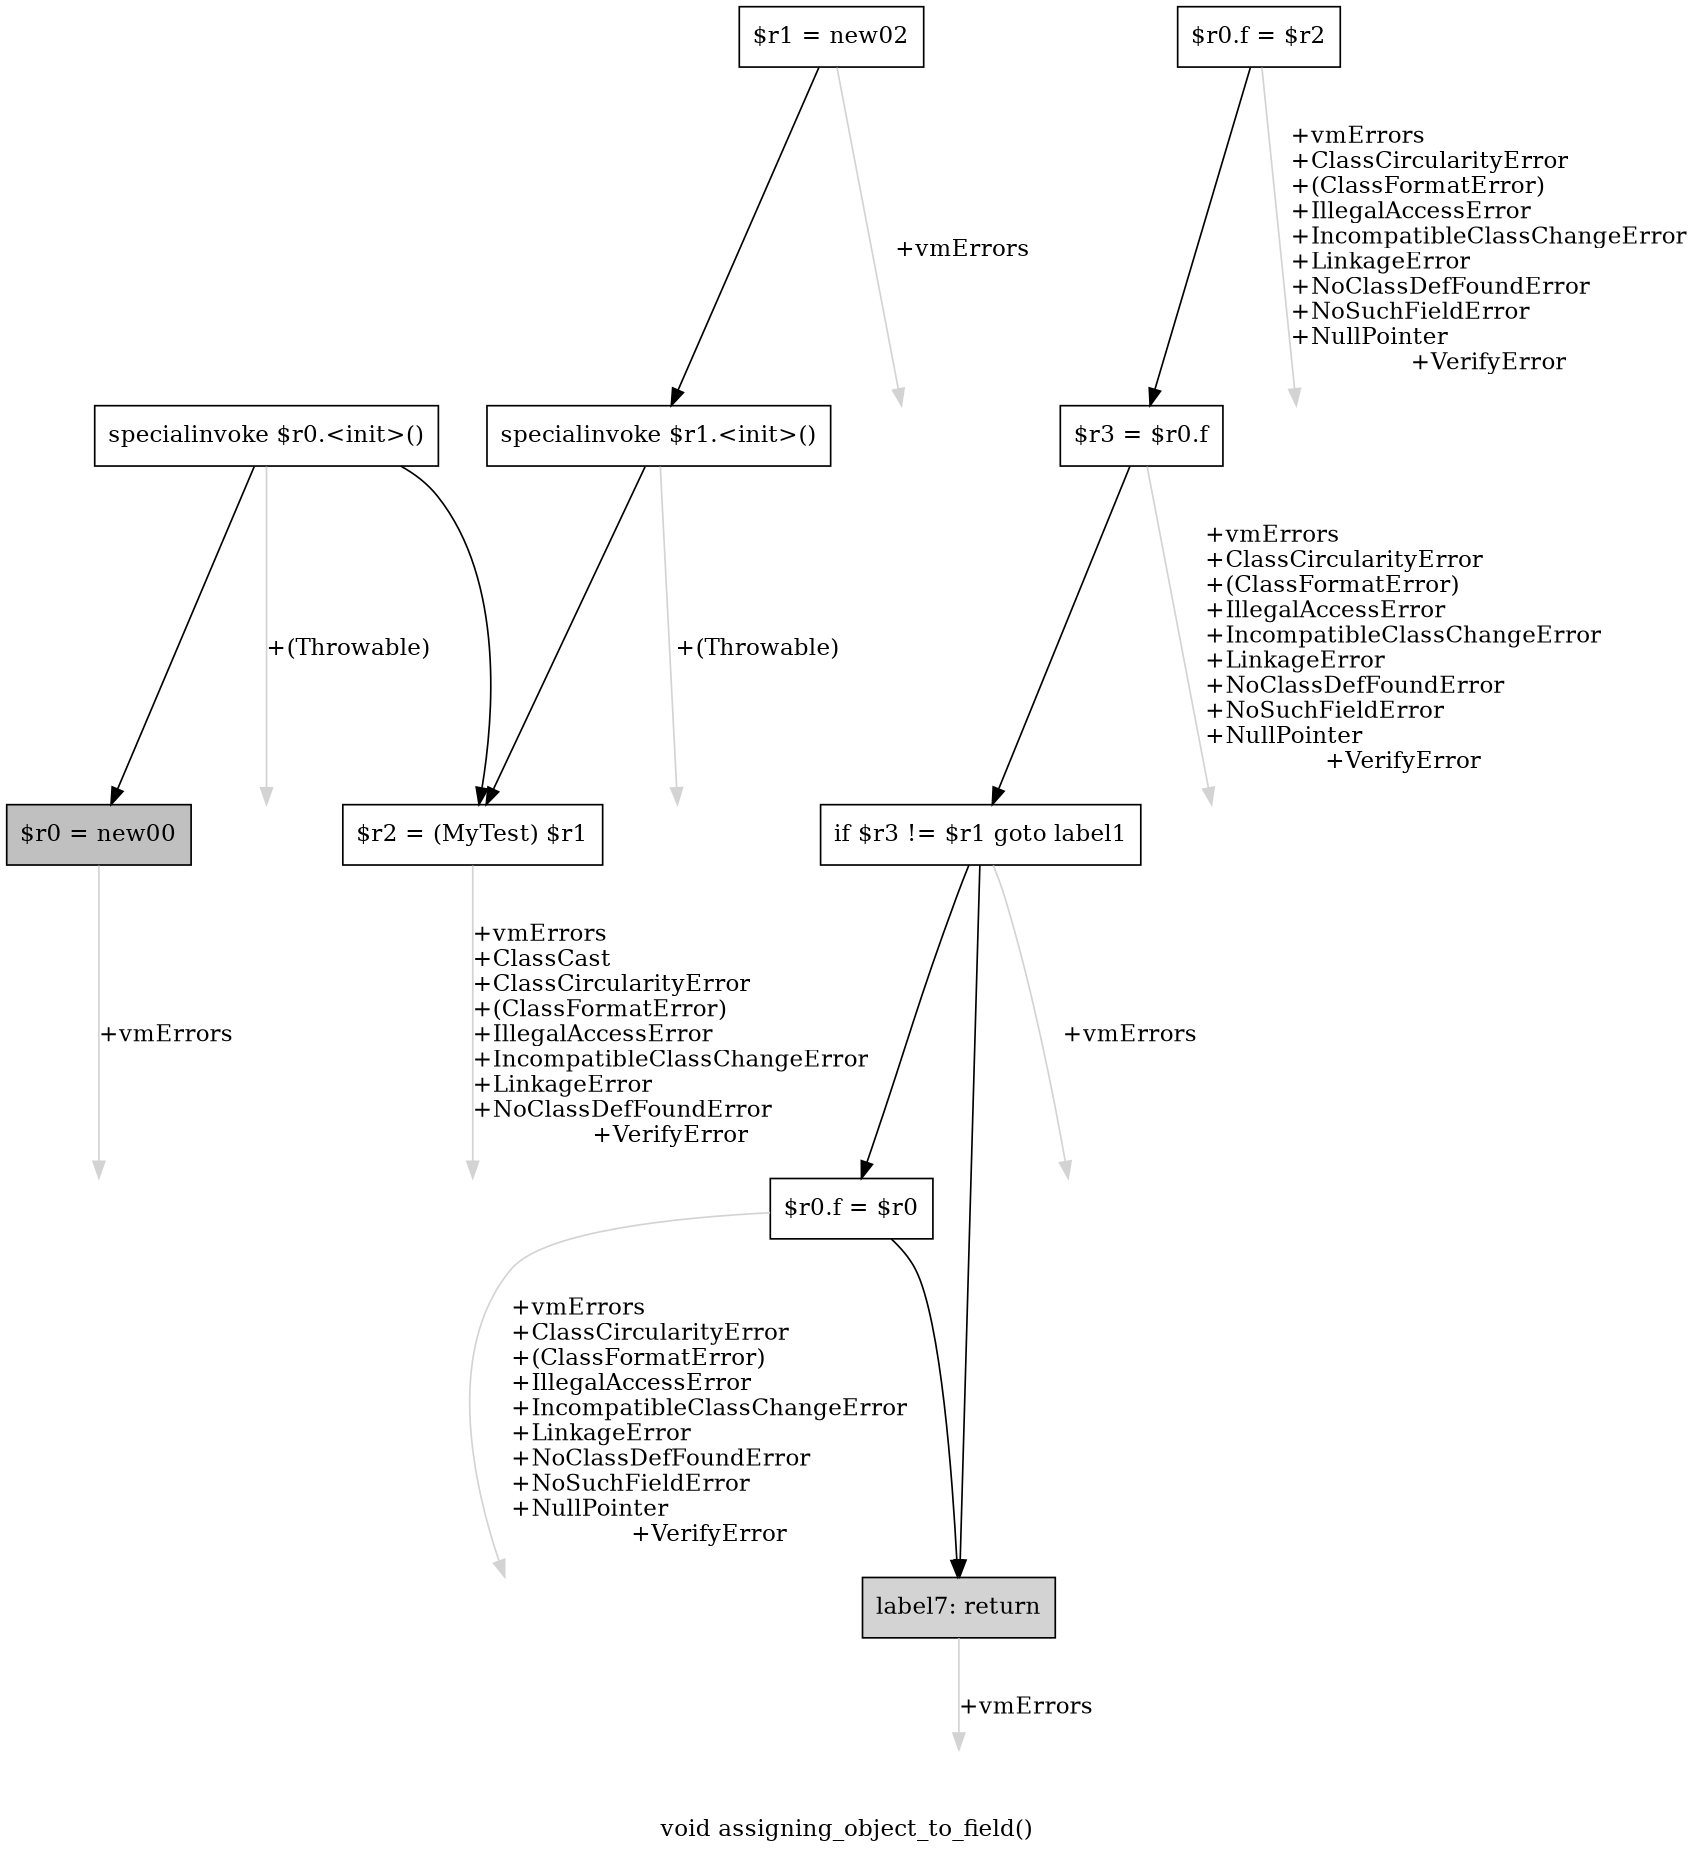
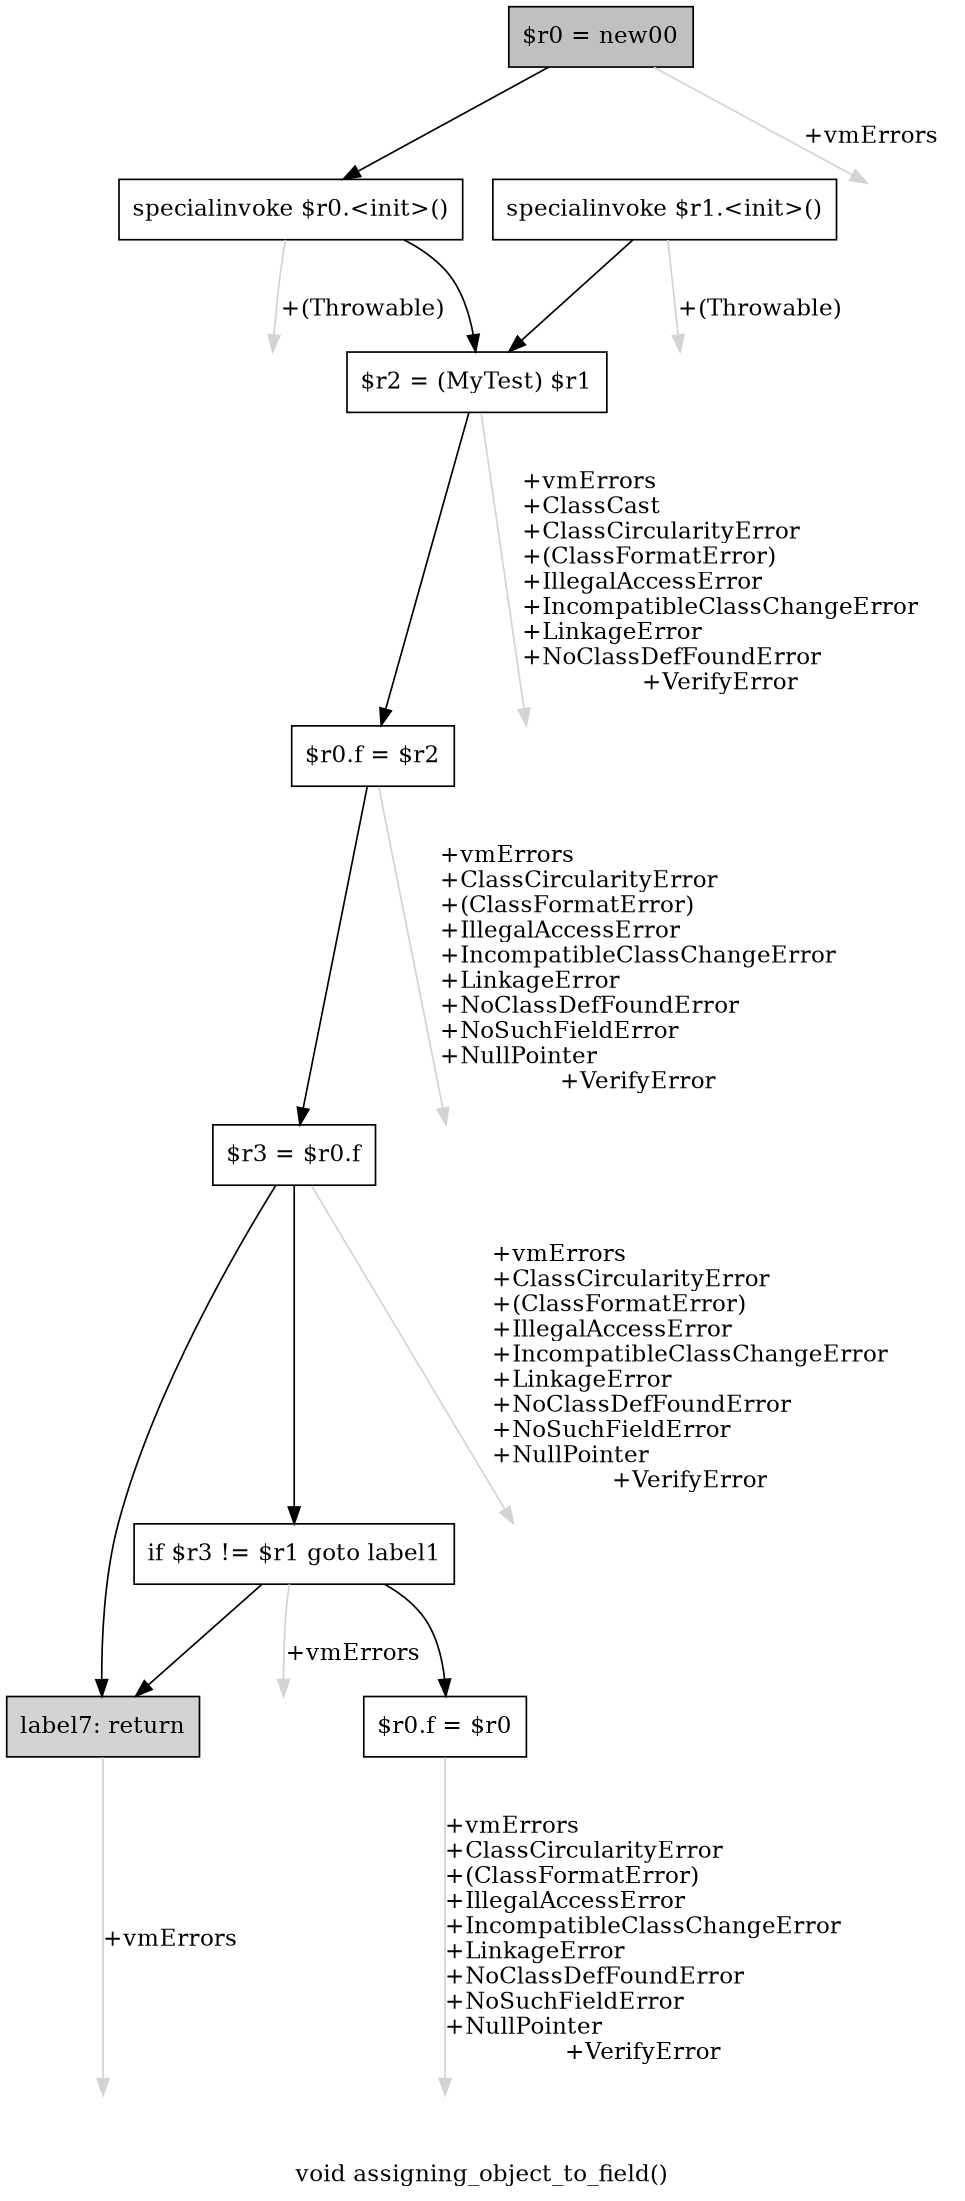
(831, 37) -> none
none -> (427, 561)
(186, 628) -> (454, 119)
(943, 1394) -> (153, 1421)
